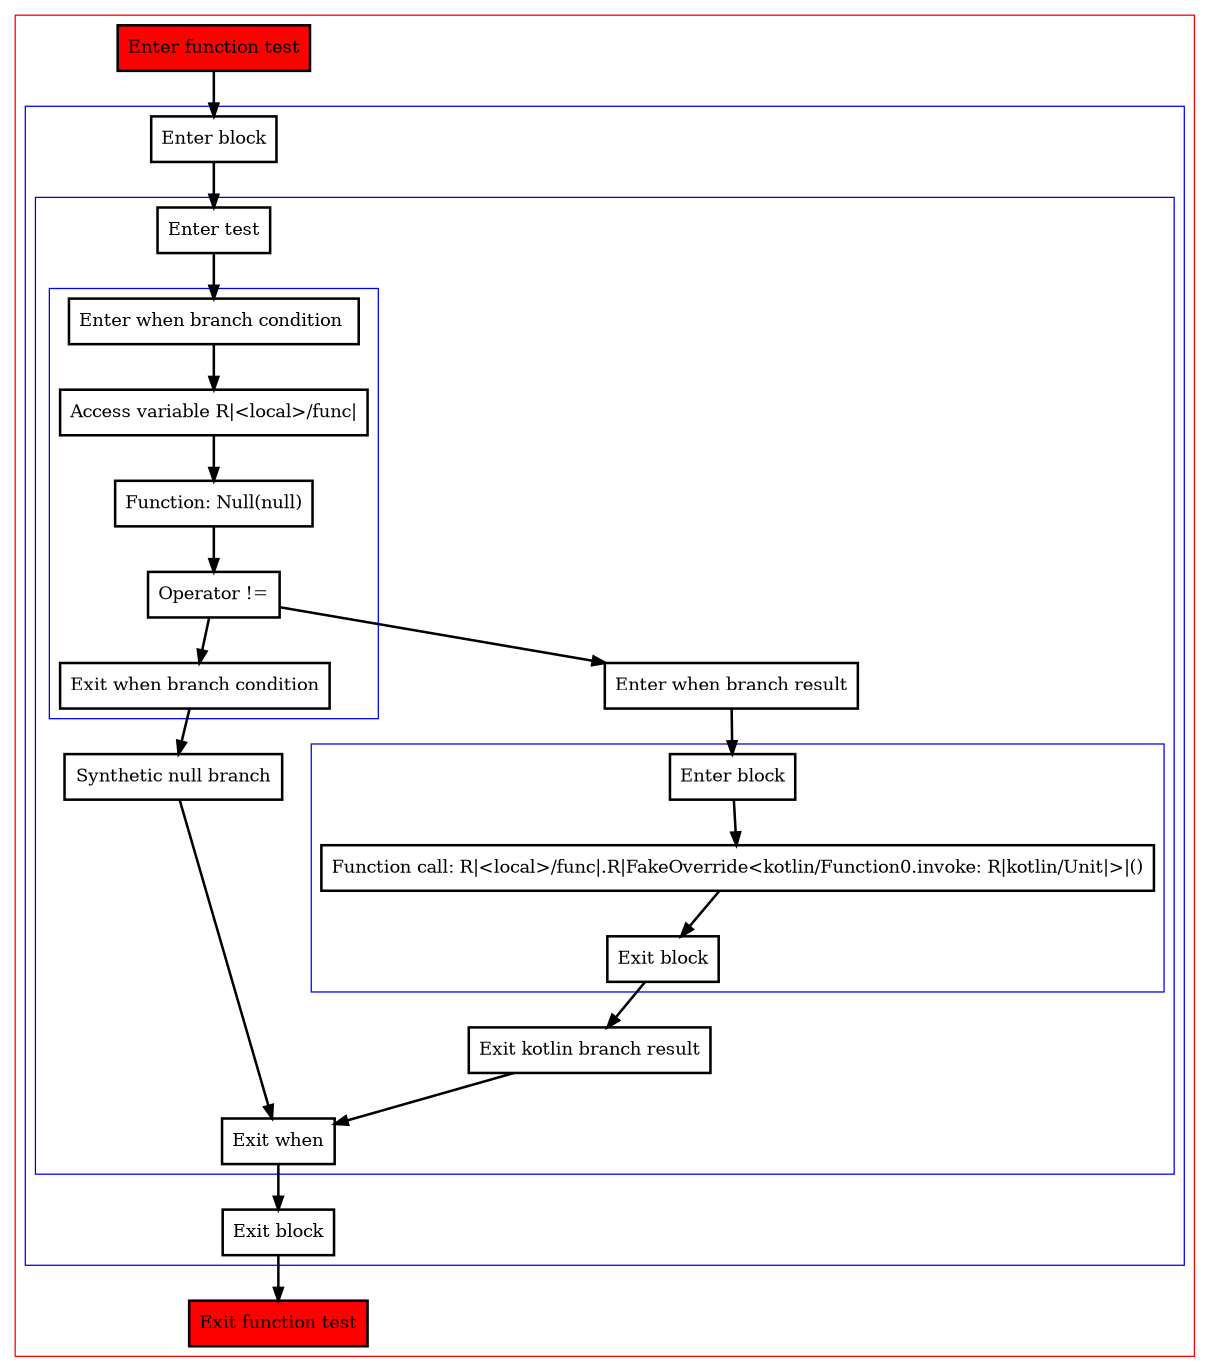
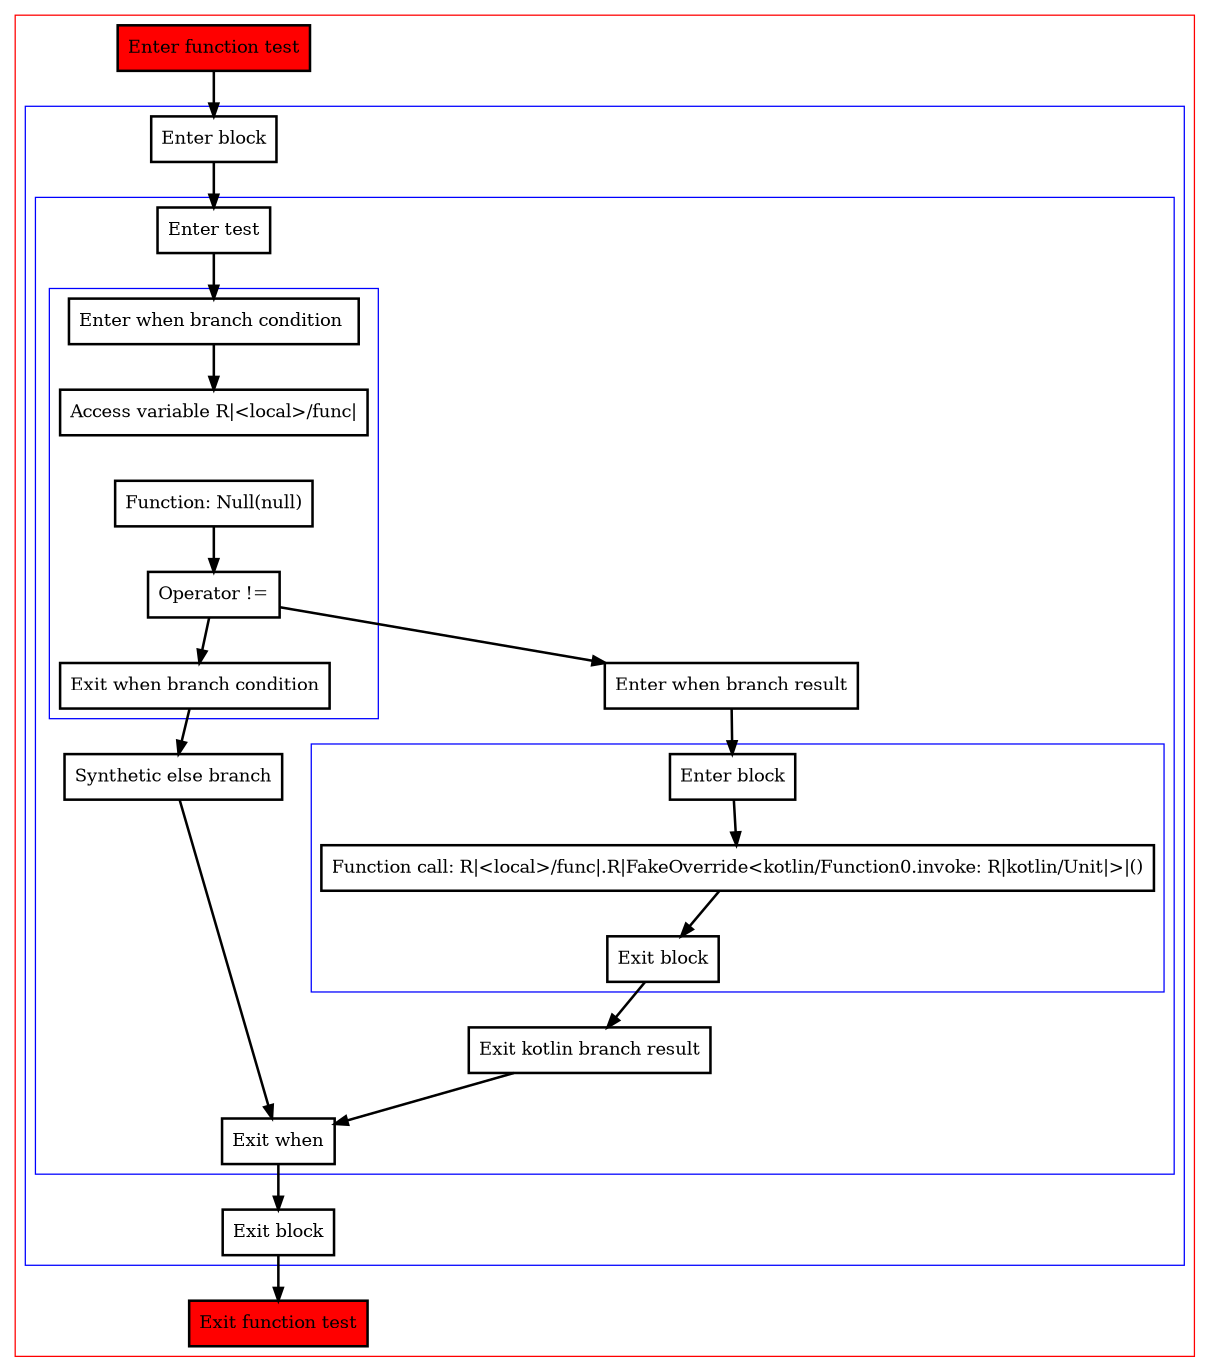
(214, 452) -> none
(173, 777) -> (173, 777)
